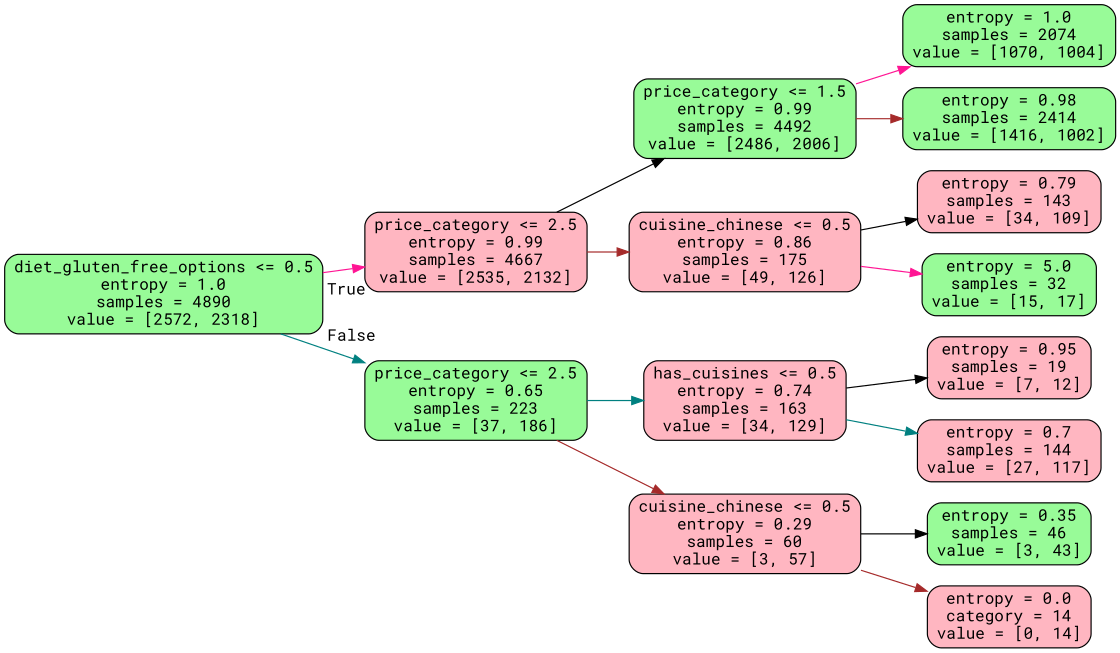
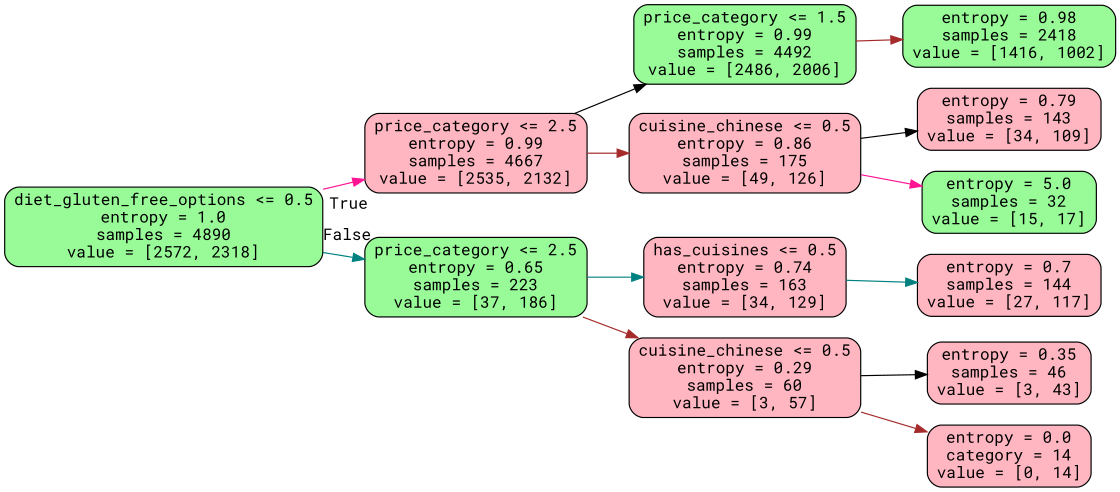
(1009, 36) -> none
(1009, 119) -> (1009, 36)
(1009, 368) -> none
(1009, 534) -> (1009, 373)
